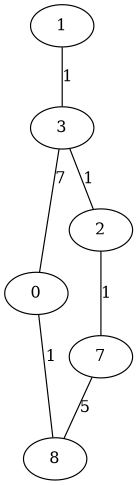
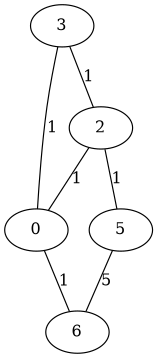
(62, 26) -> none
(61, 179) -> (53, 128)
none -> (69, 179)
(101, 357) -> (121, 230)
(55, 459) -> (77, 332)
